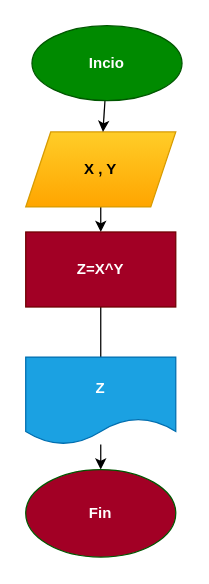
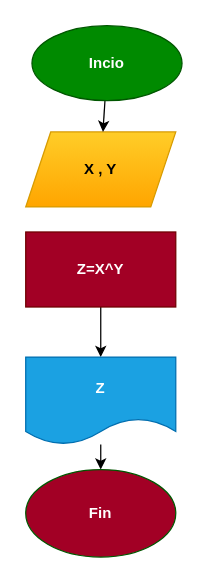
(101, 215) -> none
(101, 350) -> (101, 347)
